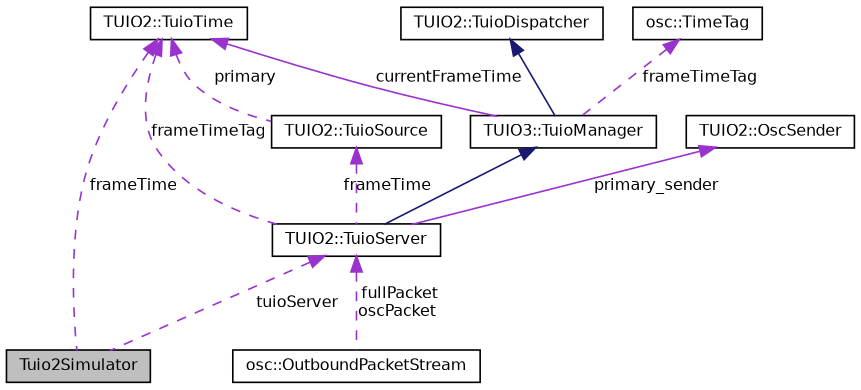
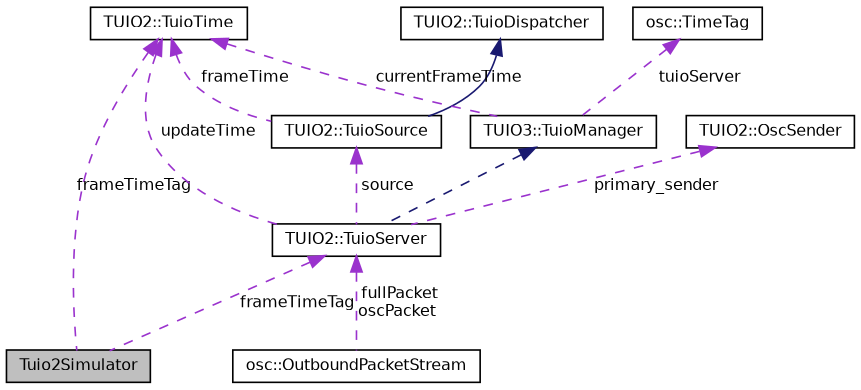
(243, 78) -> (243, 78)
(698, 78) -> (698, 78)
(361, 84) -> (361, 84)
(537, 85) -> (470, 94)
(206, 132) -> (206, 132)
(132, 186) -> (132, 186)
(386, 186) -> (386, 186)
(555, 188) -> (555, 188)
(453, 190) -> (453, 190)
(295, 303) -> (295, 303)
